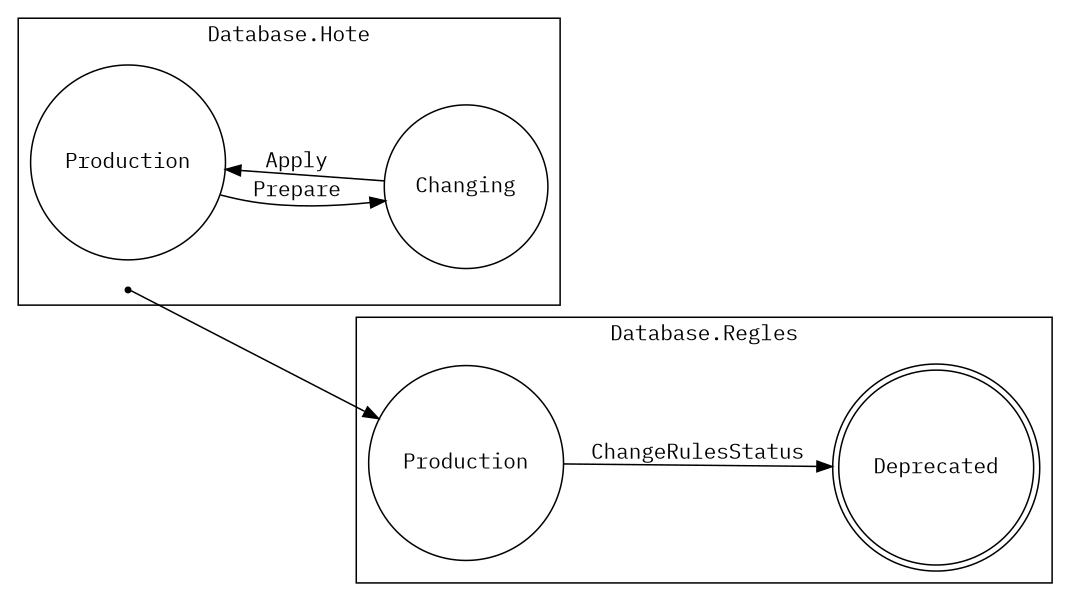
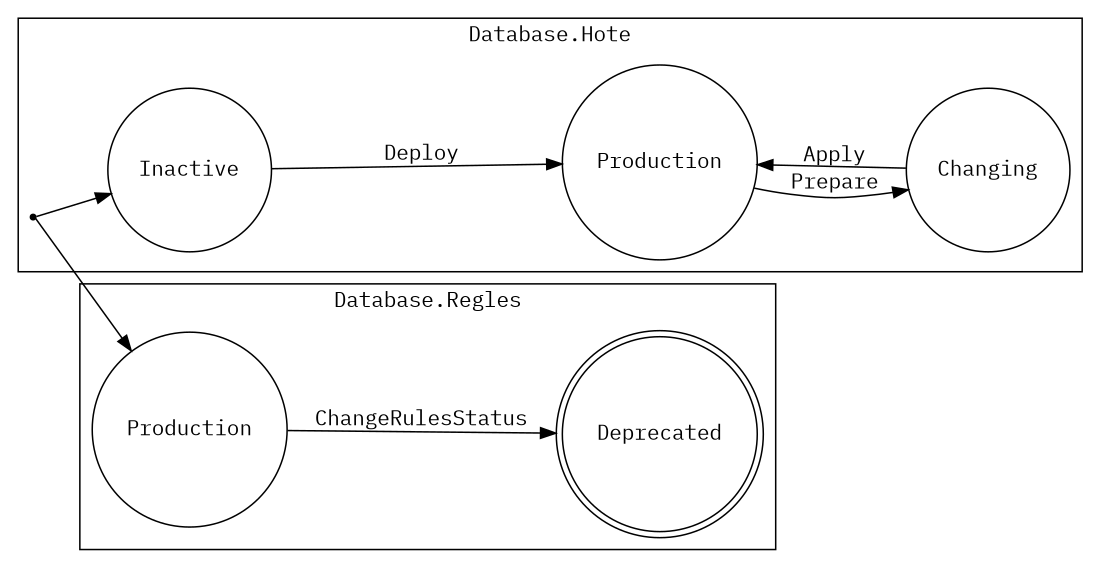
none -> (190, 170)
